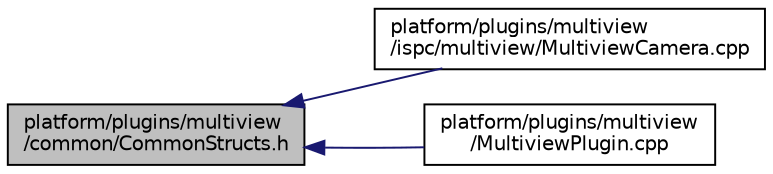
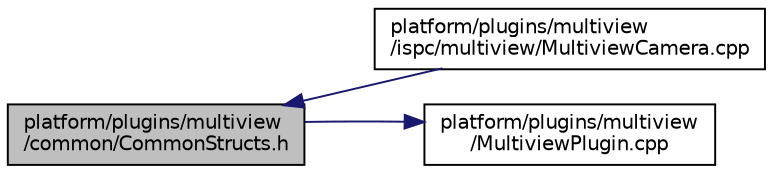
(375, 148) -> (354, 121)
